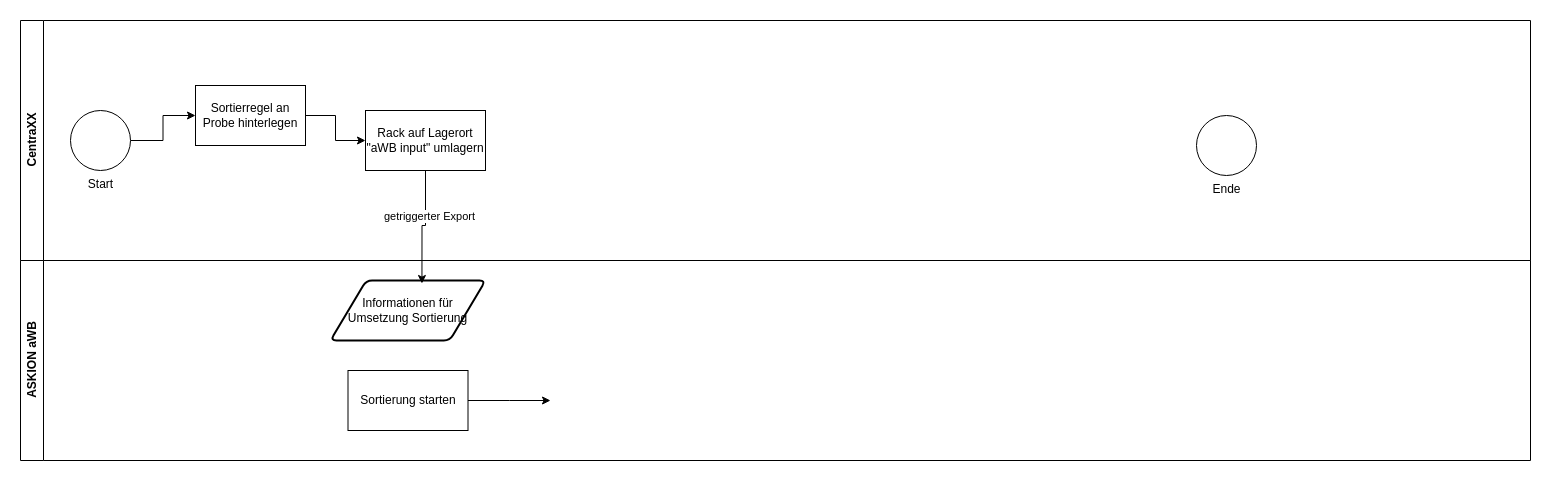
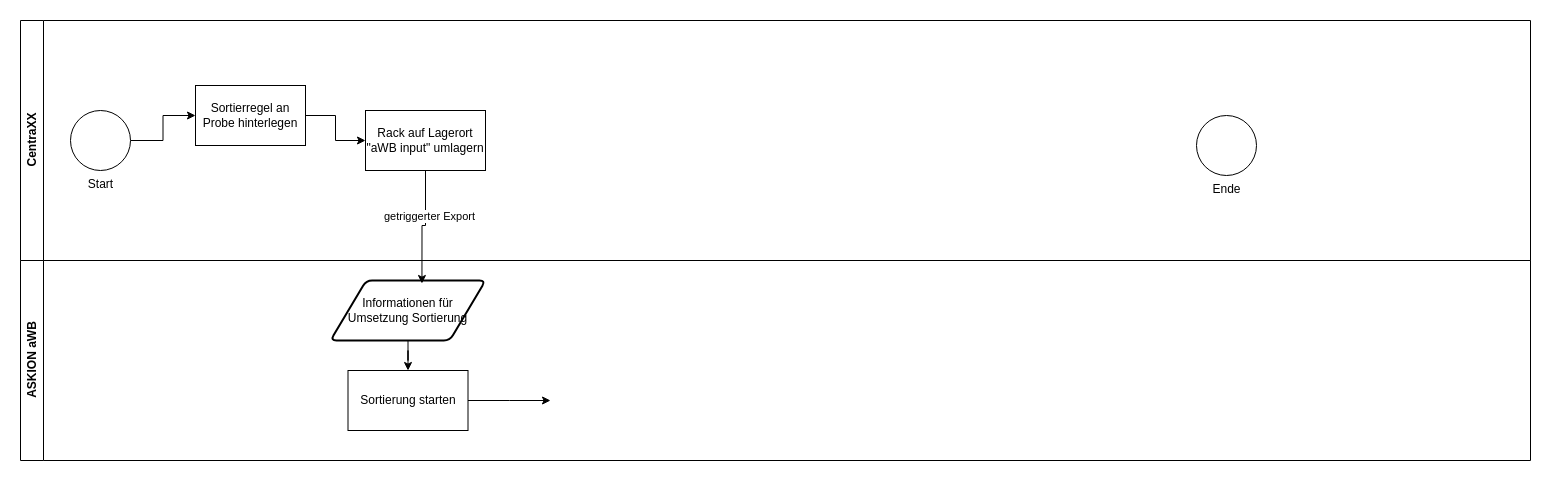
none -> (408, 360)
